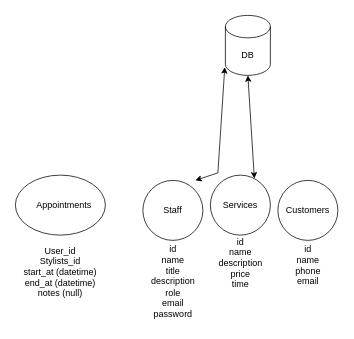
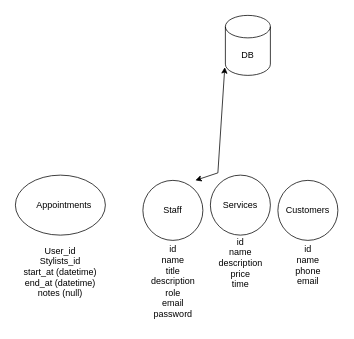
(251, 127) -> none
